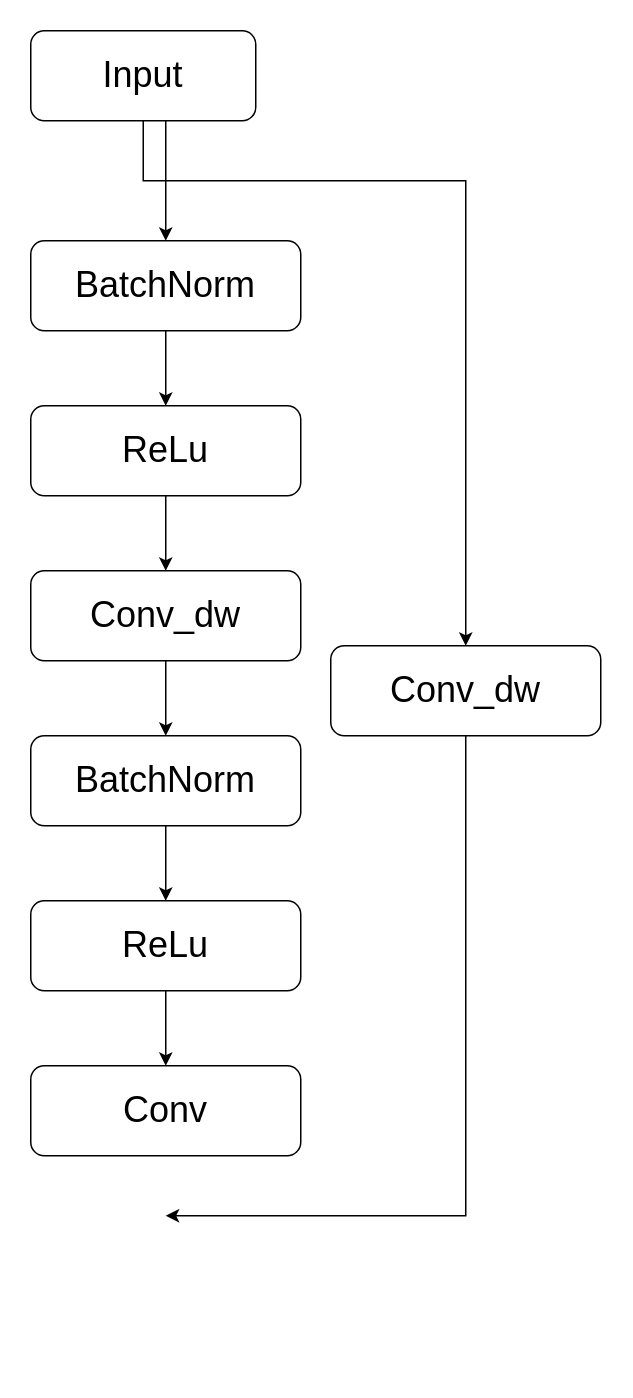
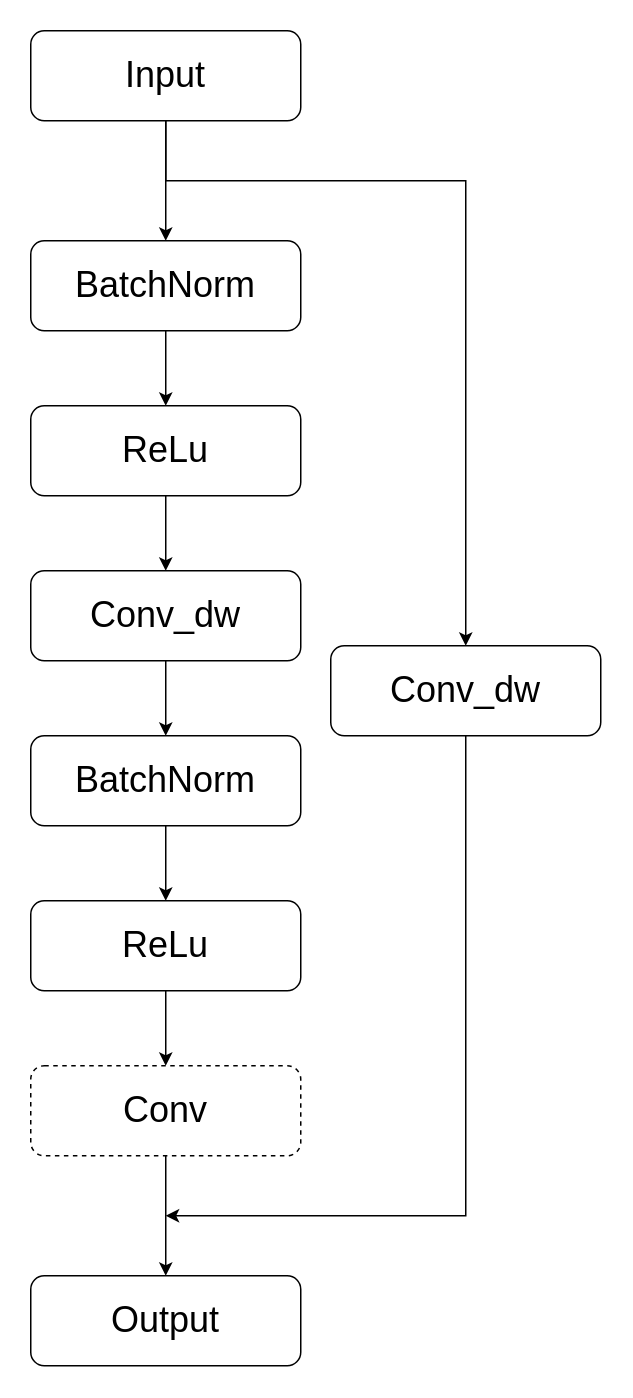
(143, 76) -> (166, 76)
(166, 1111) -> (166, 1111)
none -> (166, 1211)
none -> (166, 1321)
